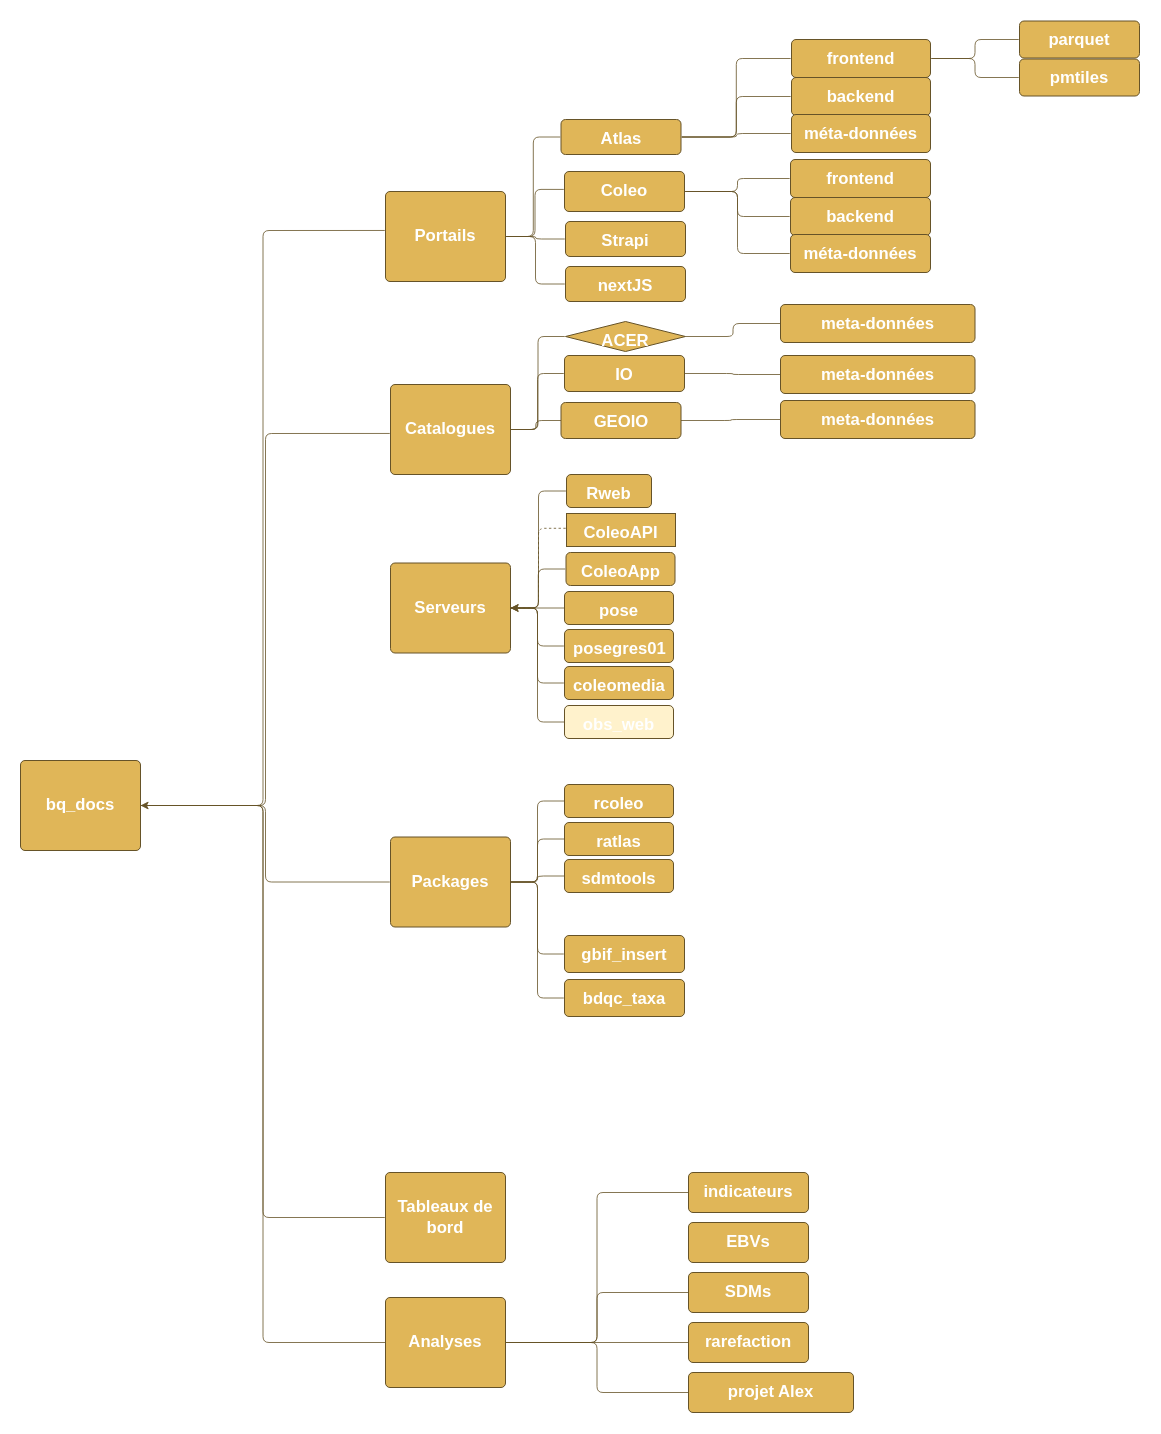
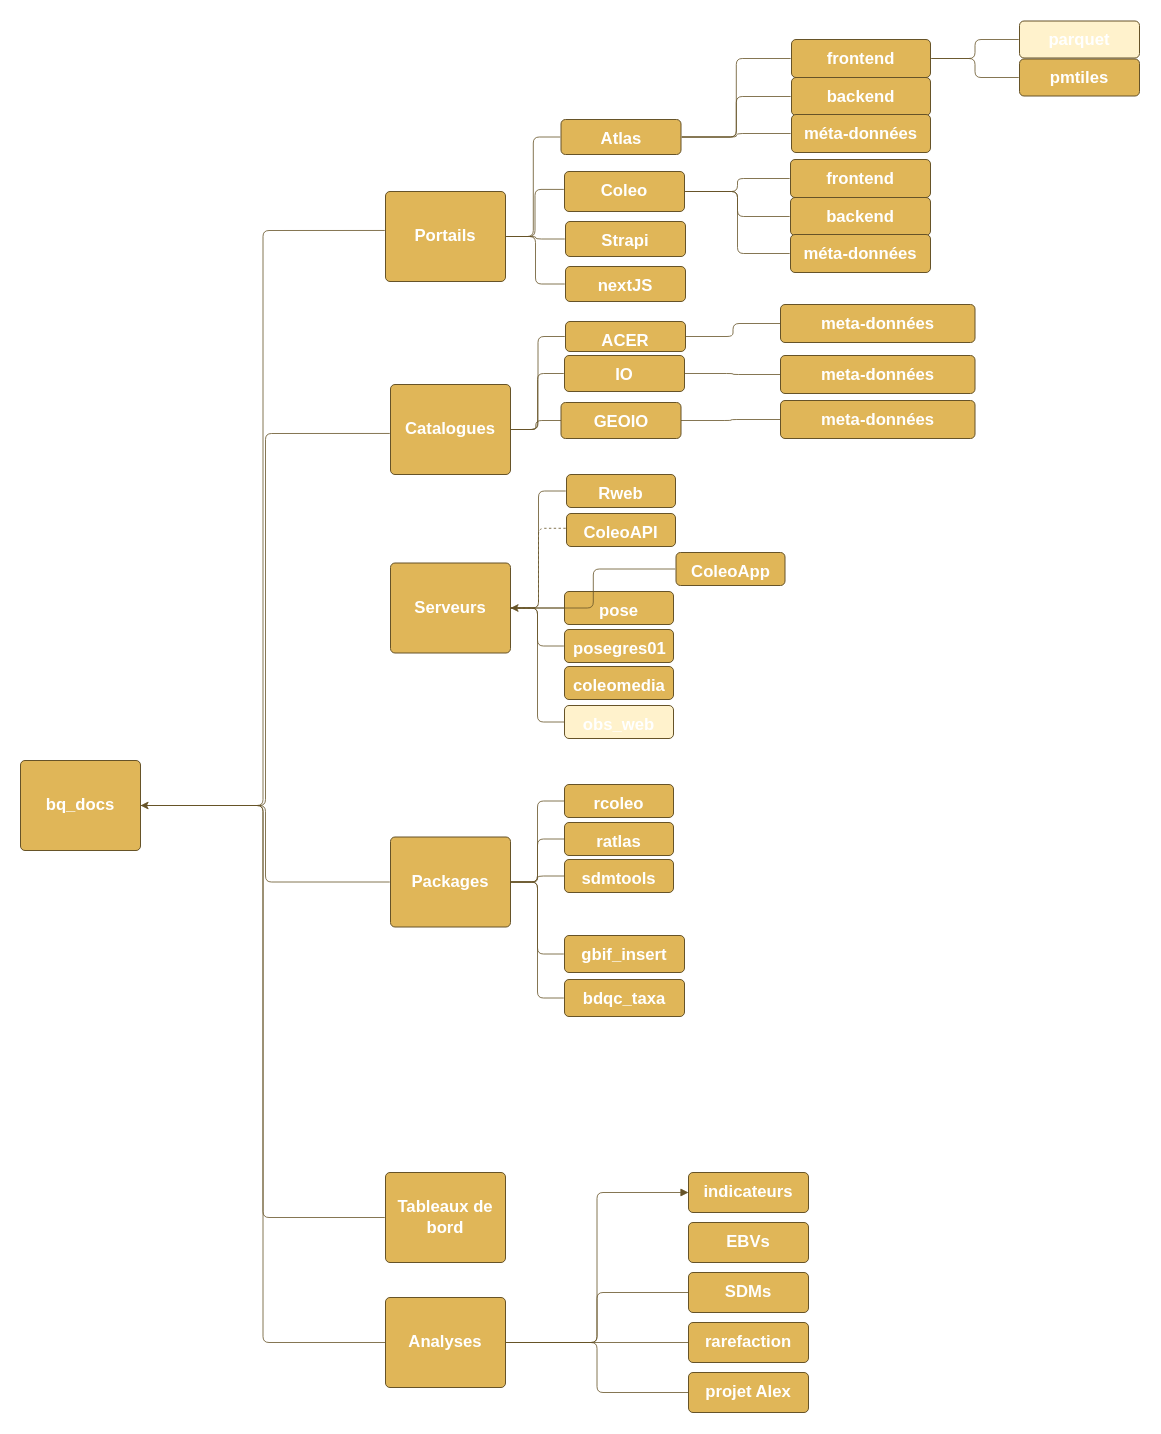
(1080, 40) -> (1080, 40)
(626, 337) -> (626, 337)
(609, 491) -> (621, 491)
(621, 530) -> (621, 530)
(621, 569) -> (731, 569)
(539, 645) -> (539, 645)
(552, 683) -> none
(682, 1193) -> (679, 1193)
(771, 1393) -> (749, 1393)
